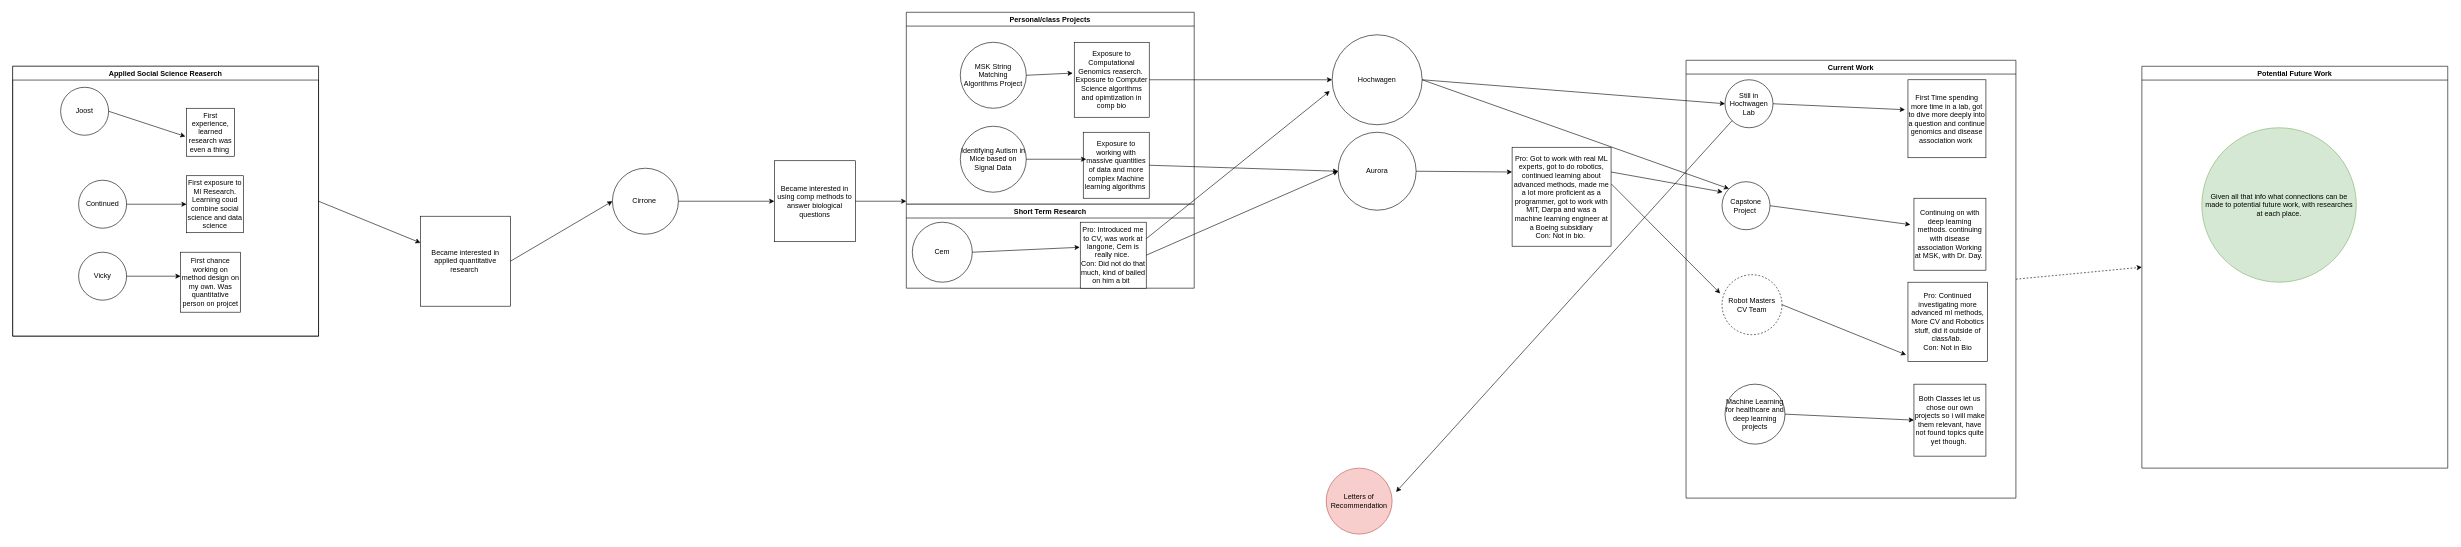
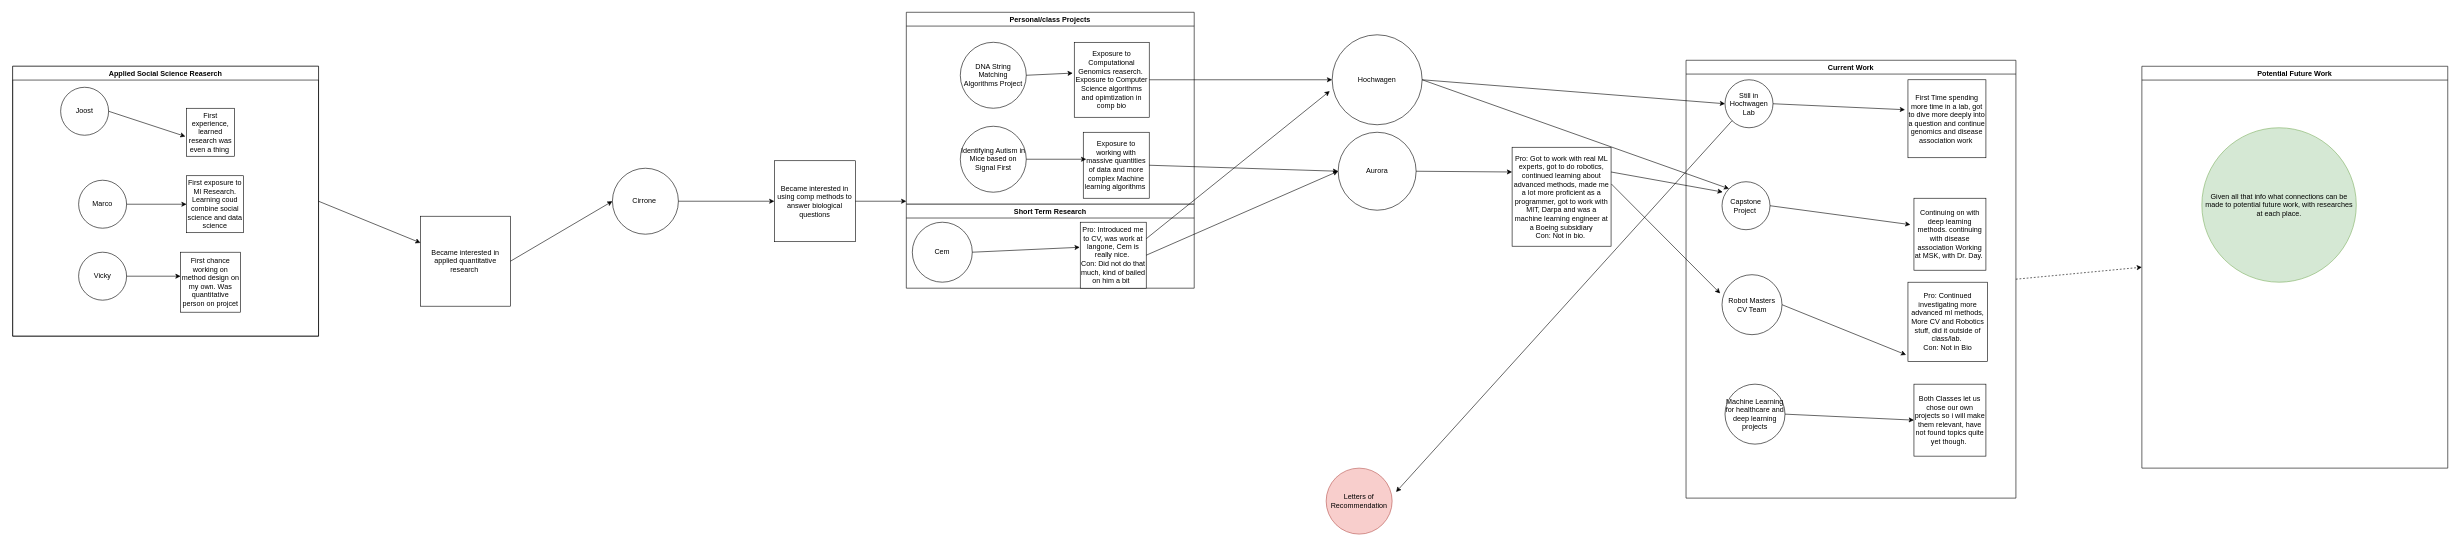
(993, 75) -> (993, 75)
(993, 159) -> (993, 159)
(102, 204) -> (102, 204)
(1752, 305) -> (1752, 305)
